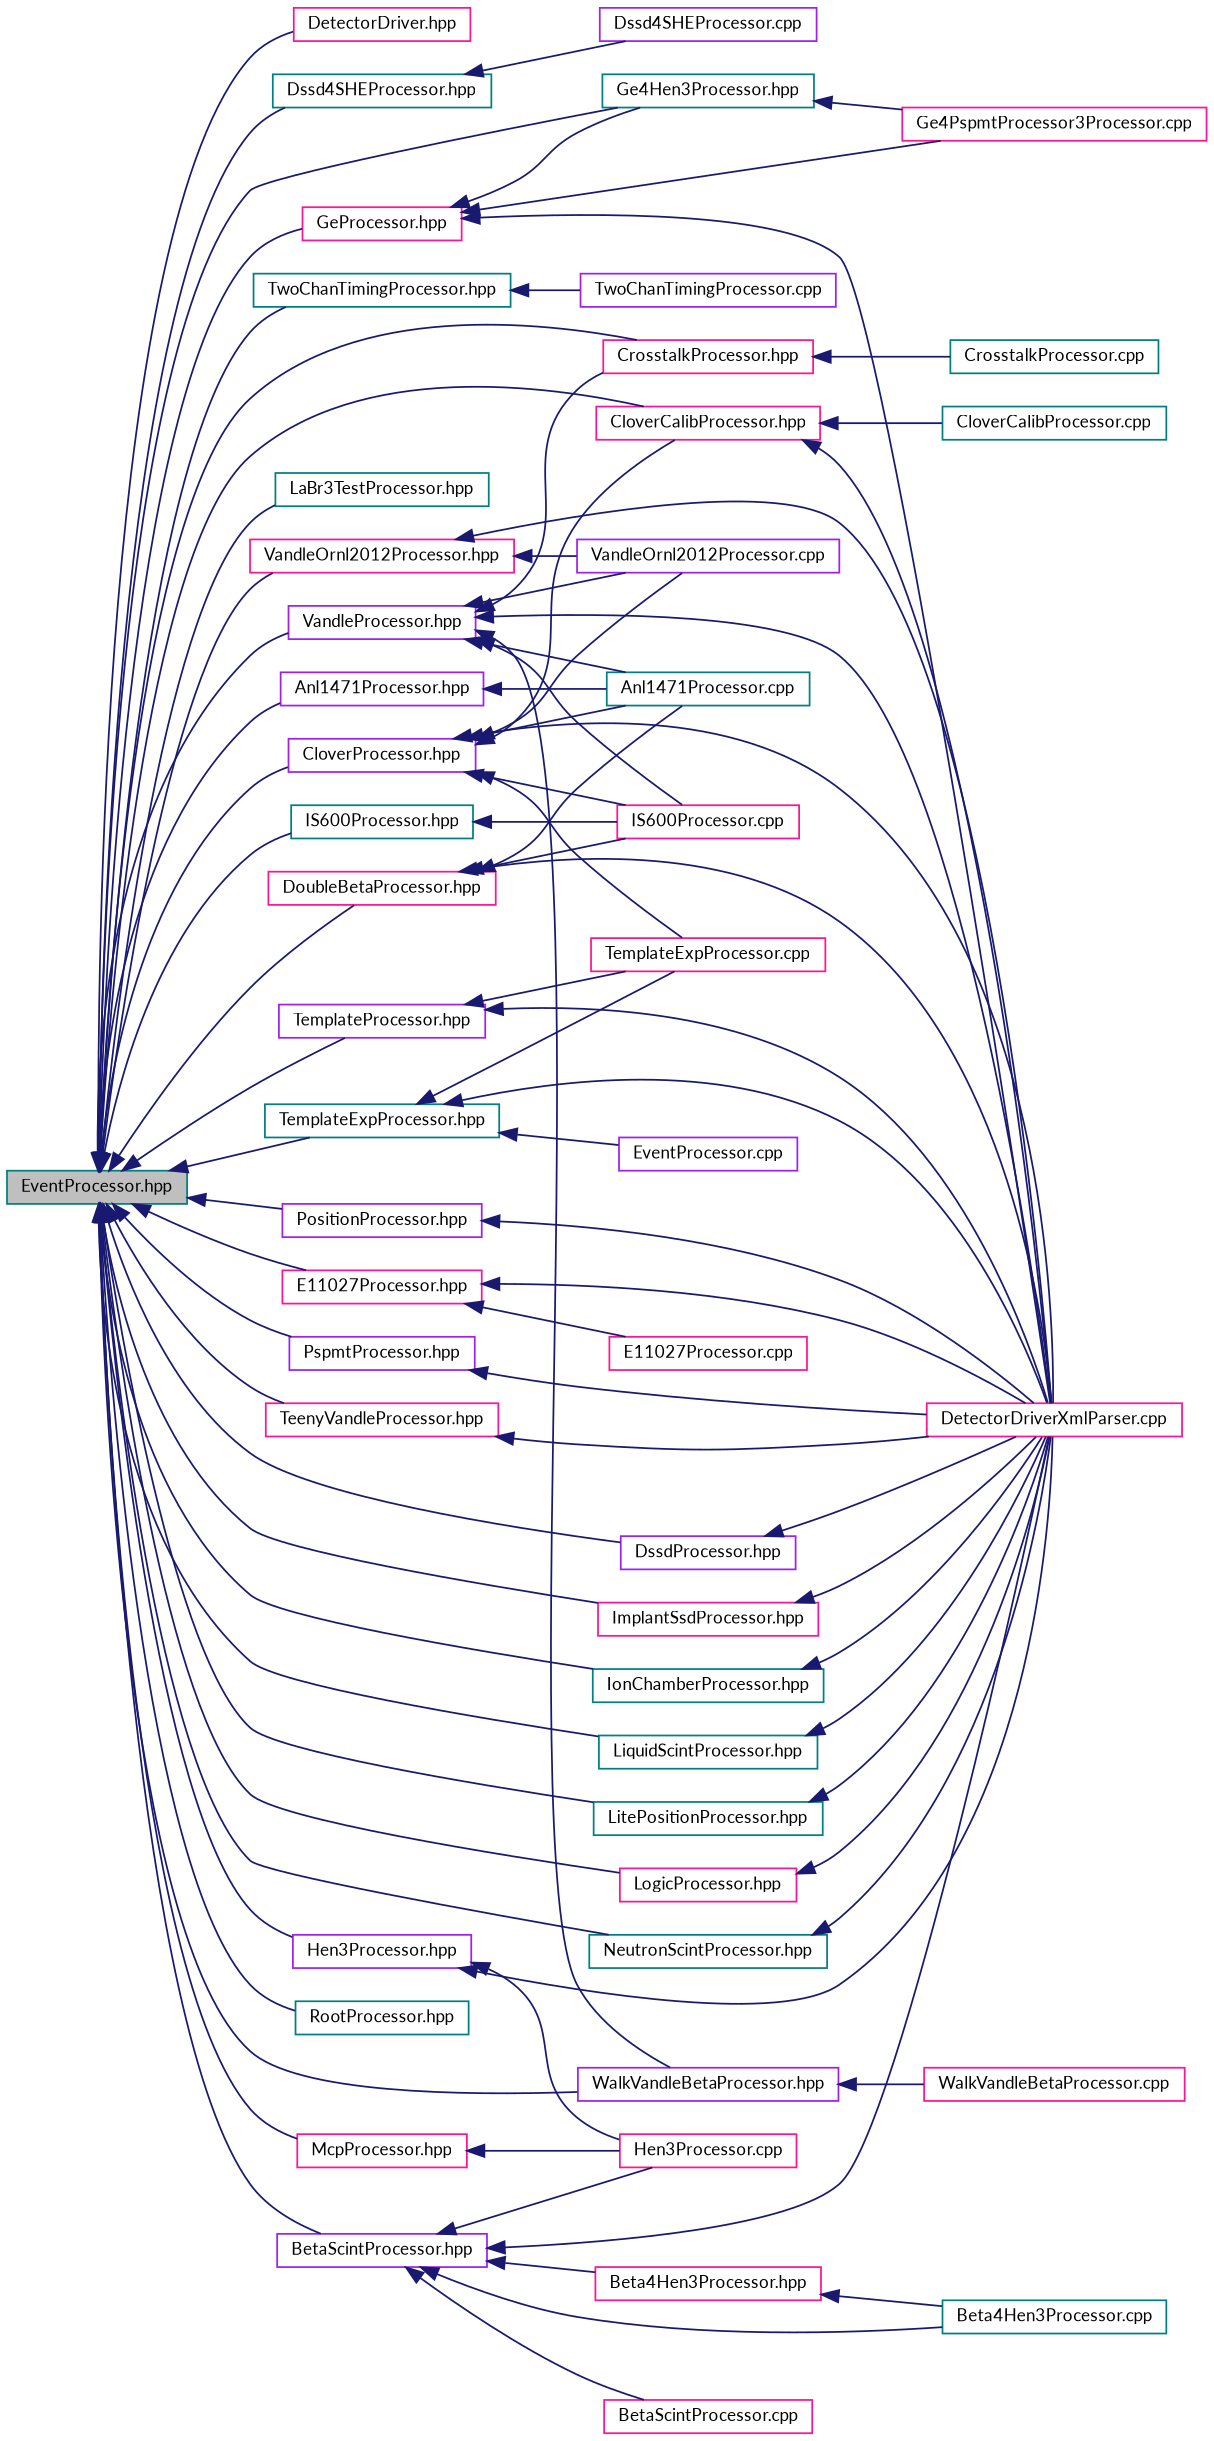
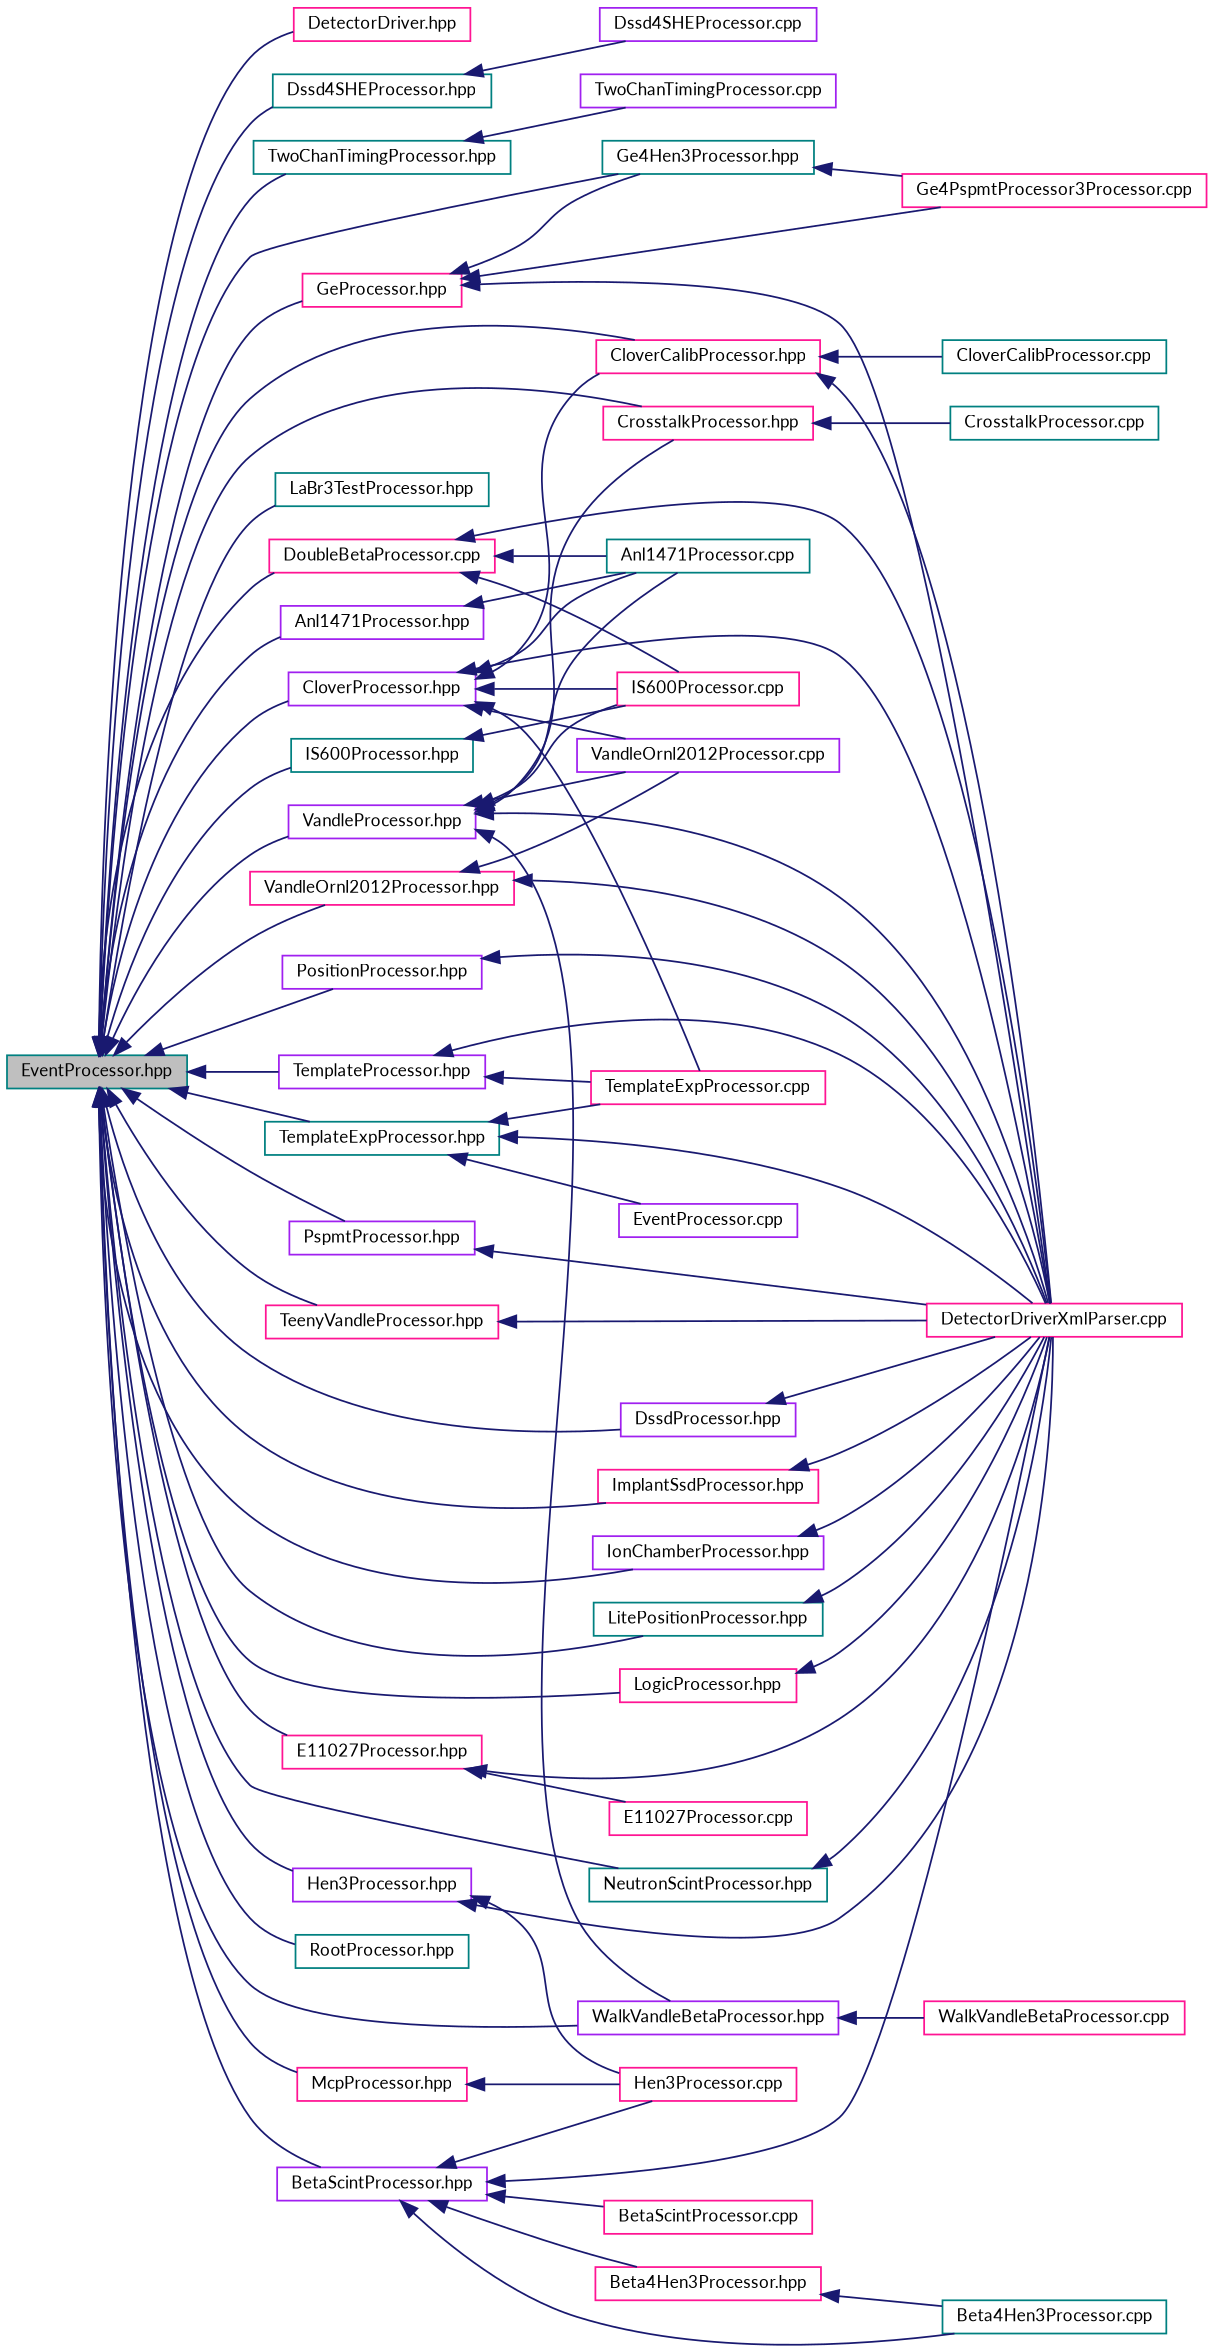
(382, 888) -> (382, 556)
(708, 1686) -> (708, 1553)
(708, 1752) -> none
